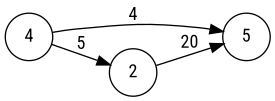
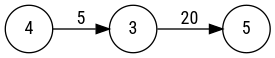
(131, 25) -> none
(133, 72) -> (133, 29)
